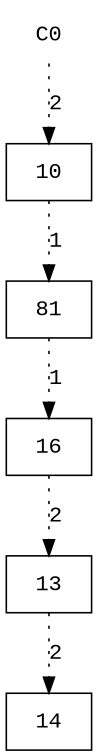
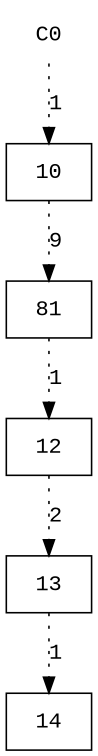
(56, 103) -> (56, 103)
(56, 241) -> (56, 241)
(49, 447) -> (49, 447)
(56, 653) -> (56, 653)
